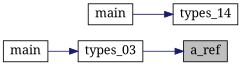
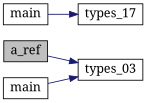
(205, 14) -> (110, 14)
(159, 51) -> (59, 58)
